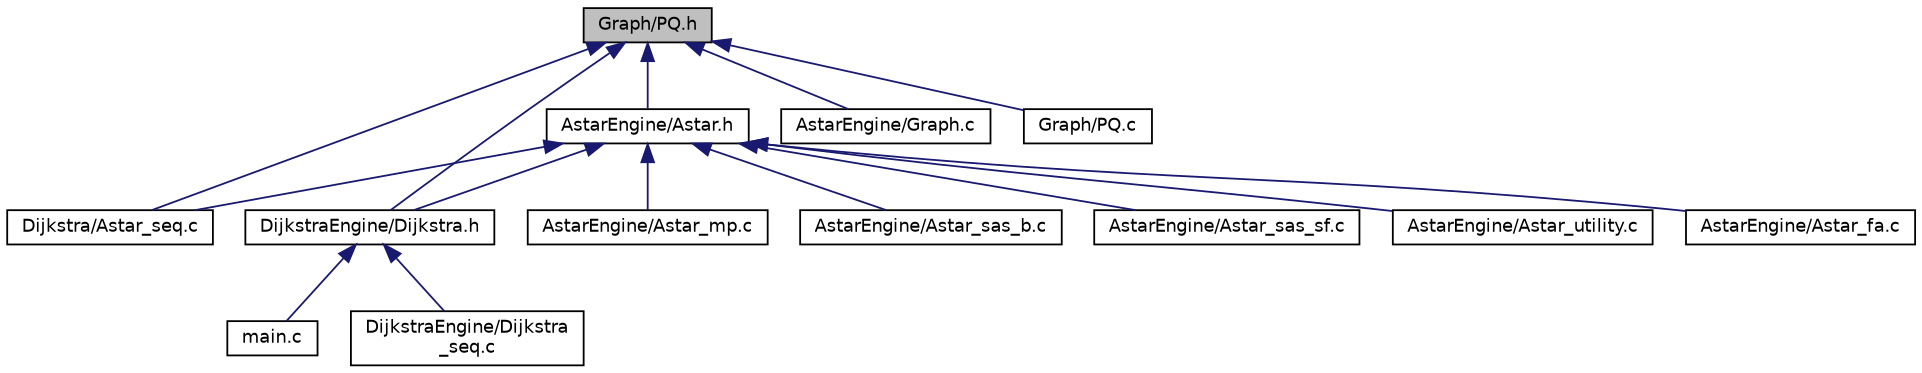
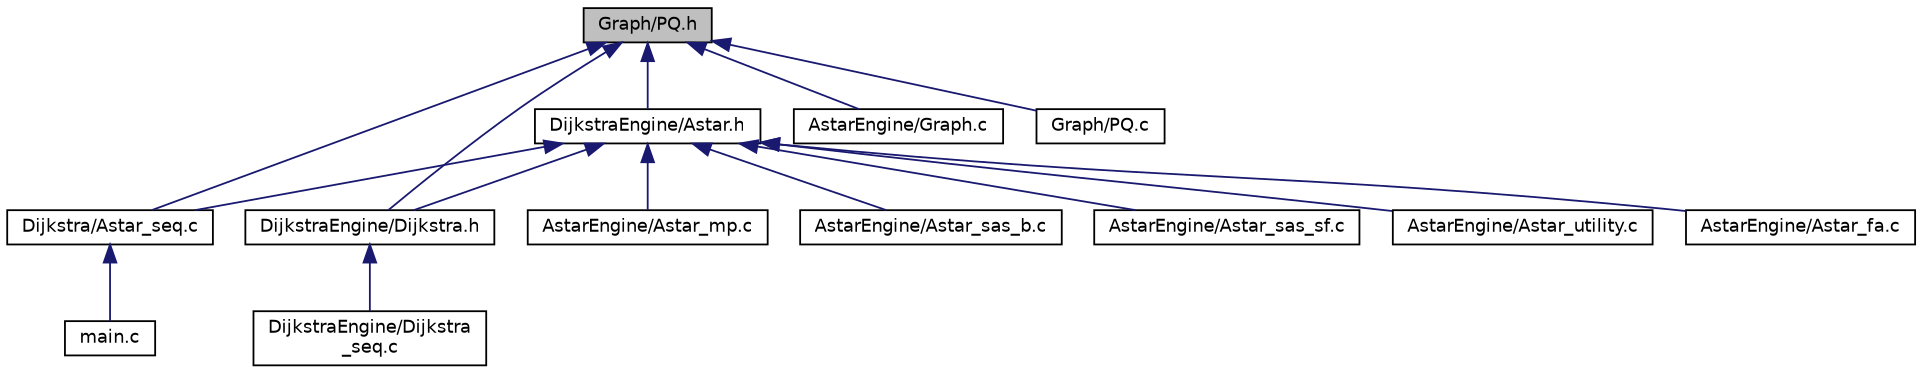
(648, 126) -> (648, 126)
(315, 290) -> (110, 292)
